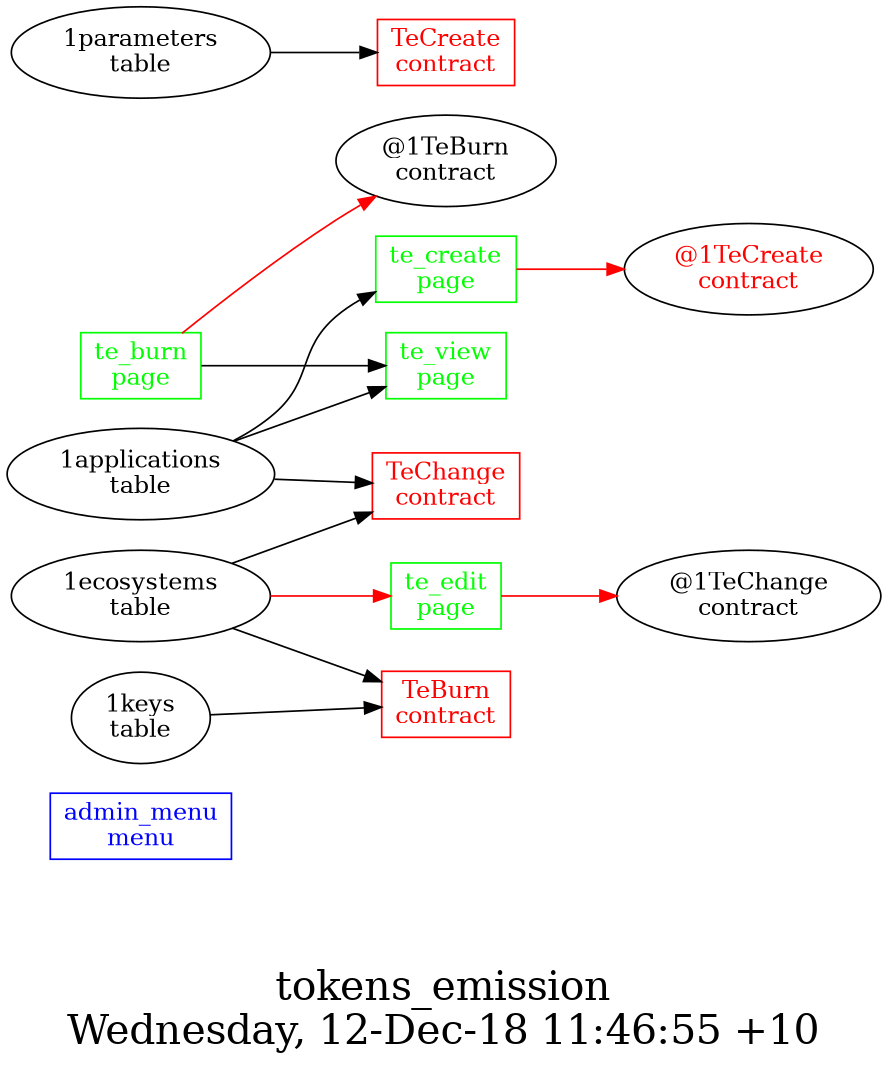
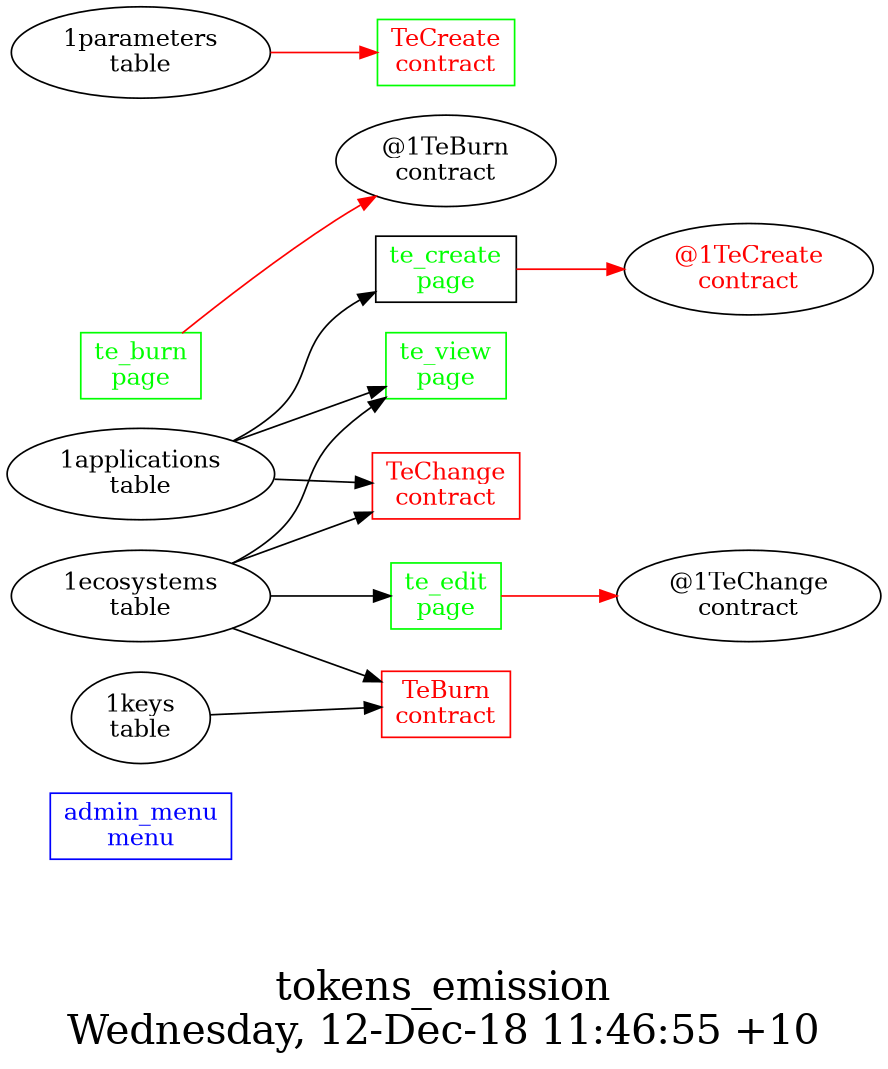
(315, 52) -> (315, 52)
(446, 52) -> (446, 52)
(446, 269) -> (446, 269)
(285, 366) -> (304, 494)
(322, 596) -> (322, 596)
